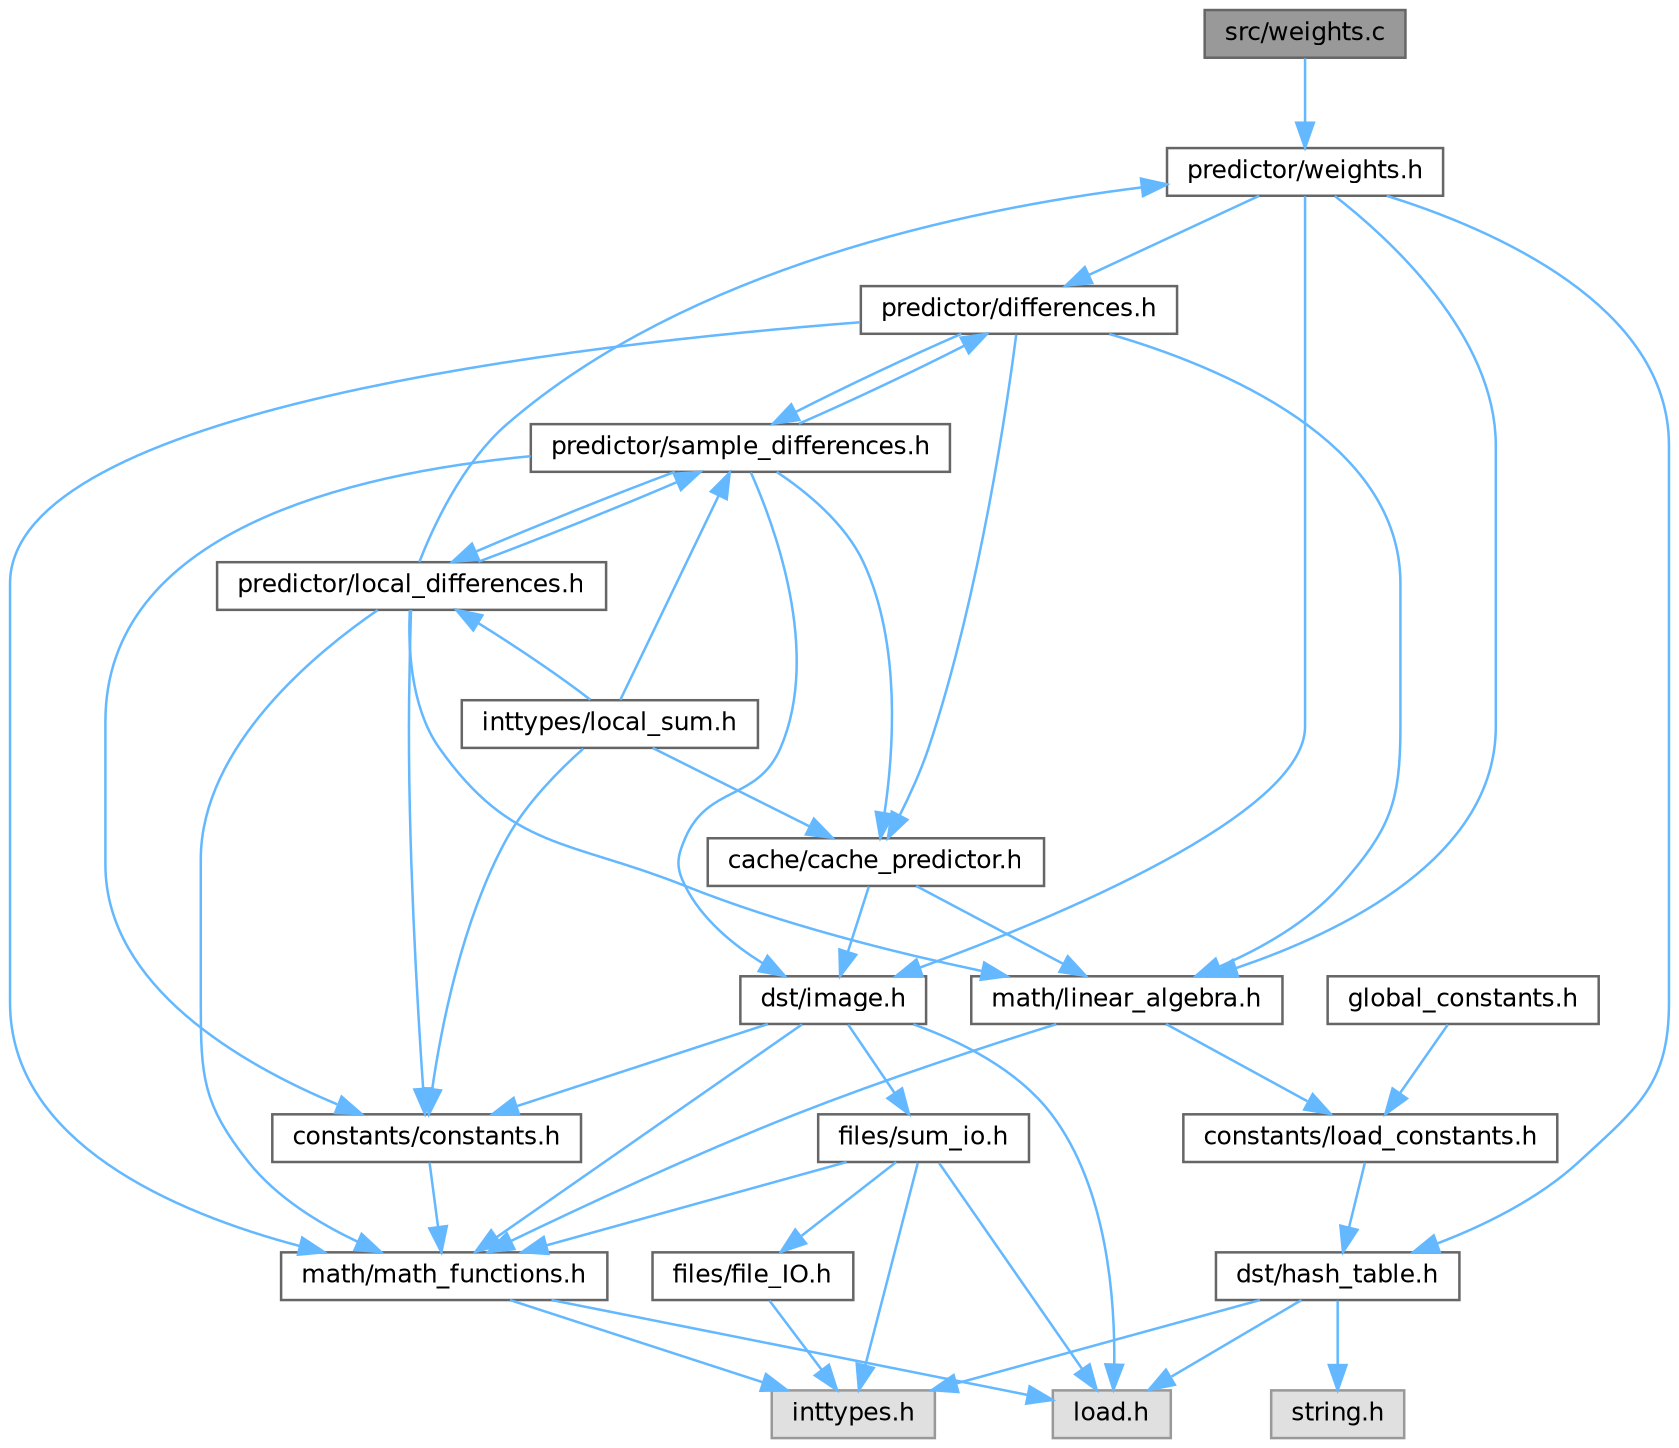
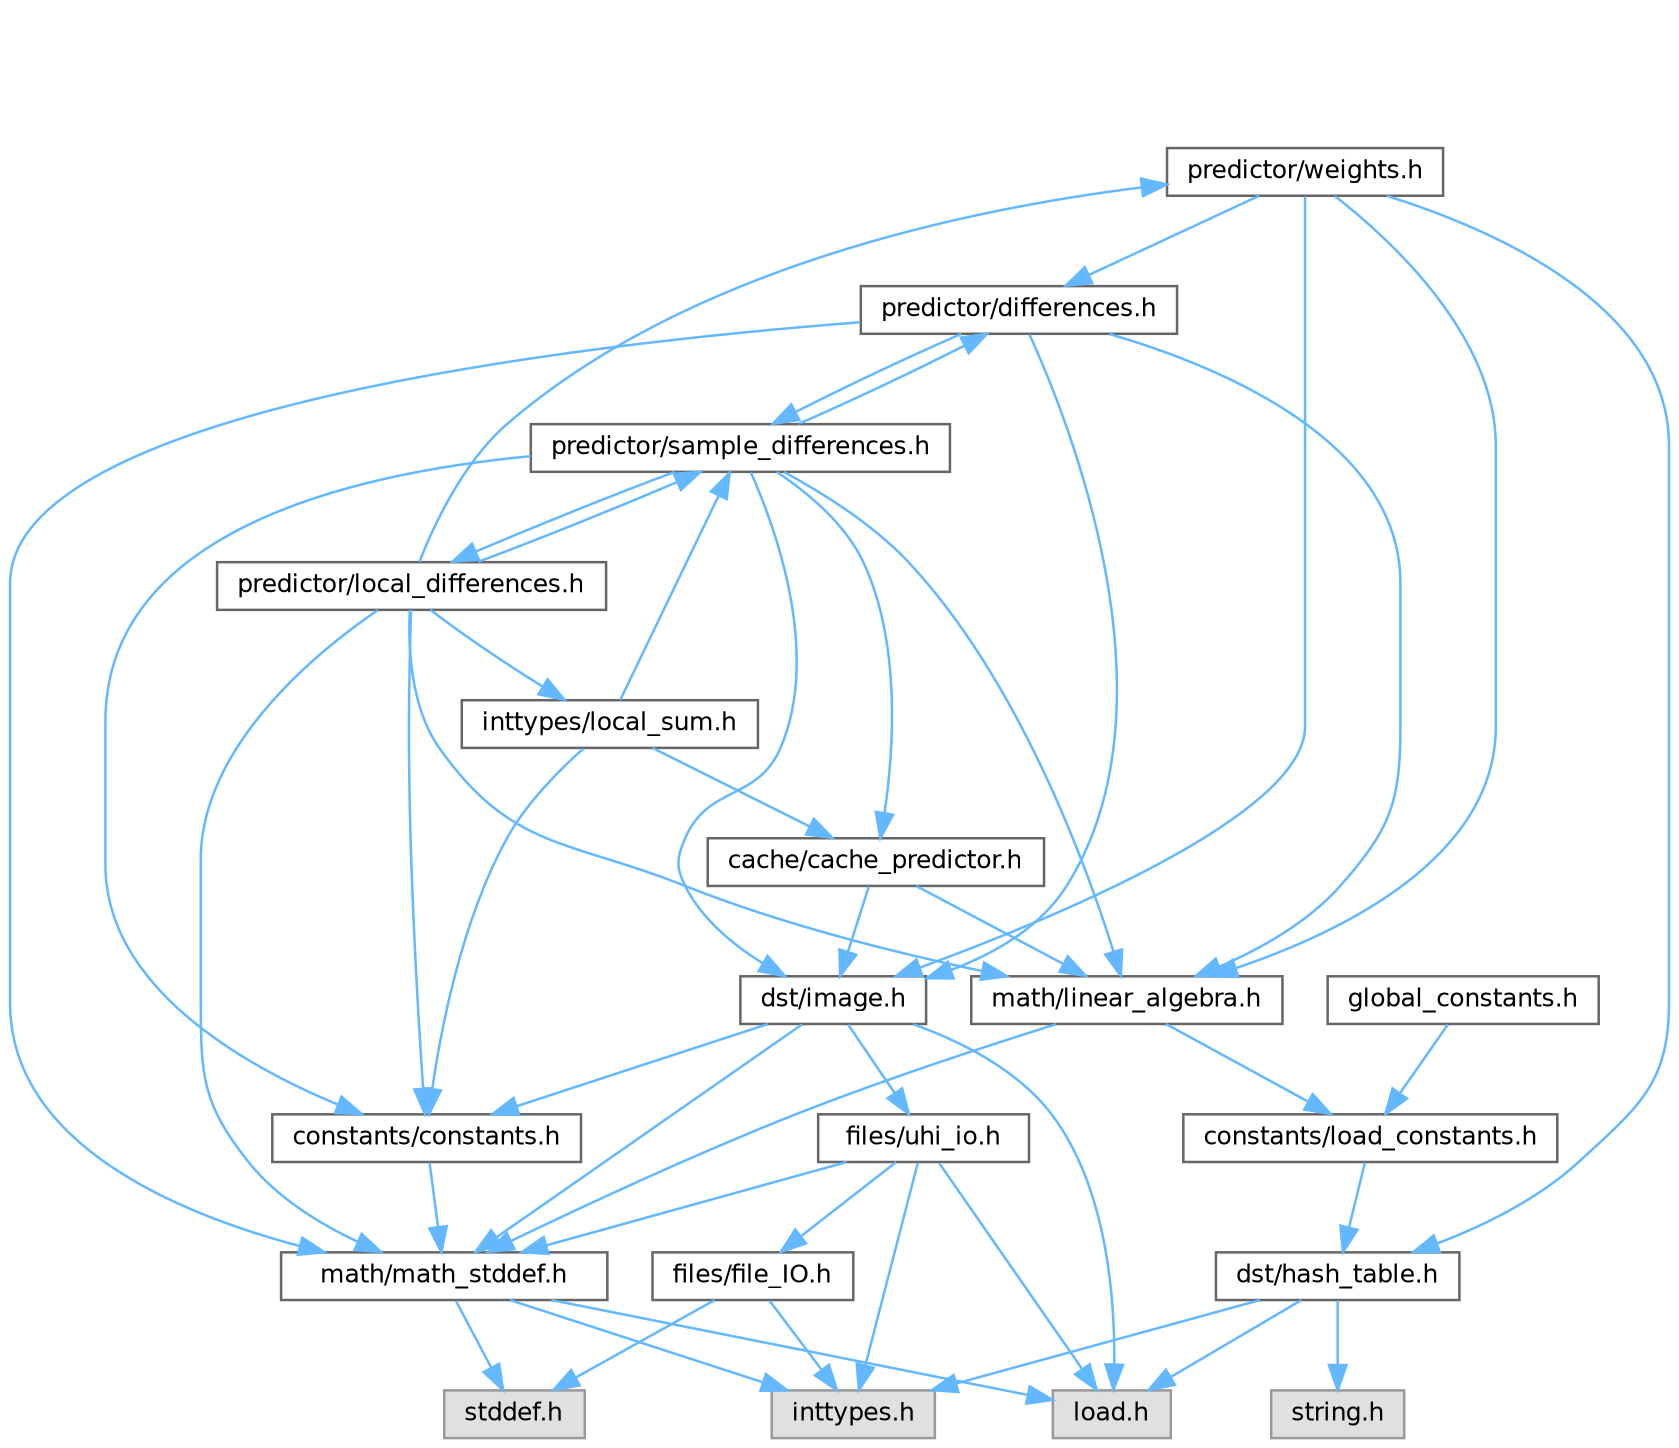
(1305, 34) -> none
(974, 579) -> (1115, 681)
(535, 660) -> (486, 649)
none -> (994, 678)
(924, 1138) -> (924, 1138)
(444, 1276) -> (444, 1276)
none -> (514, 1414)
